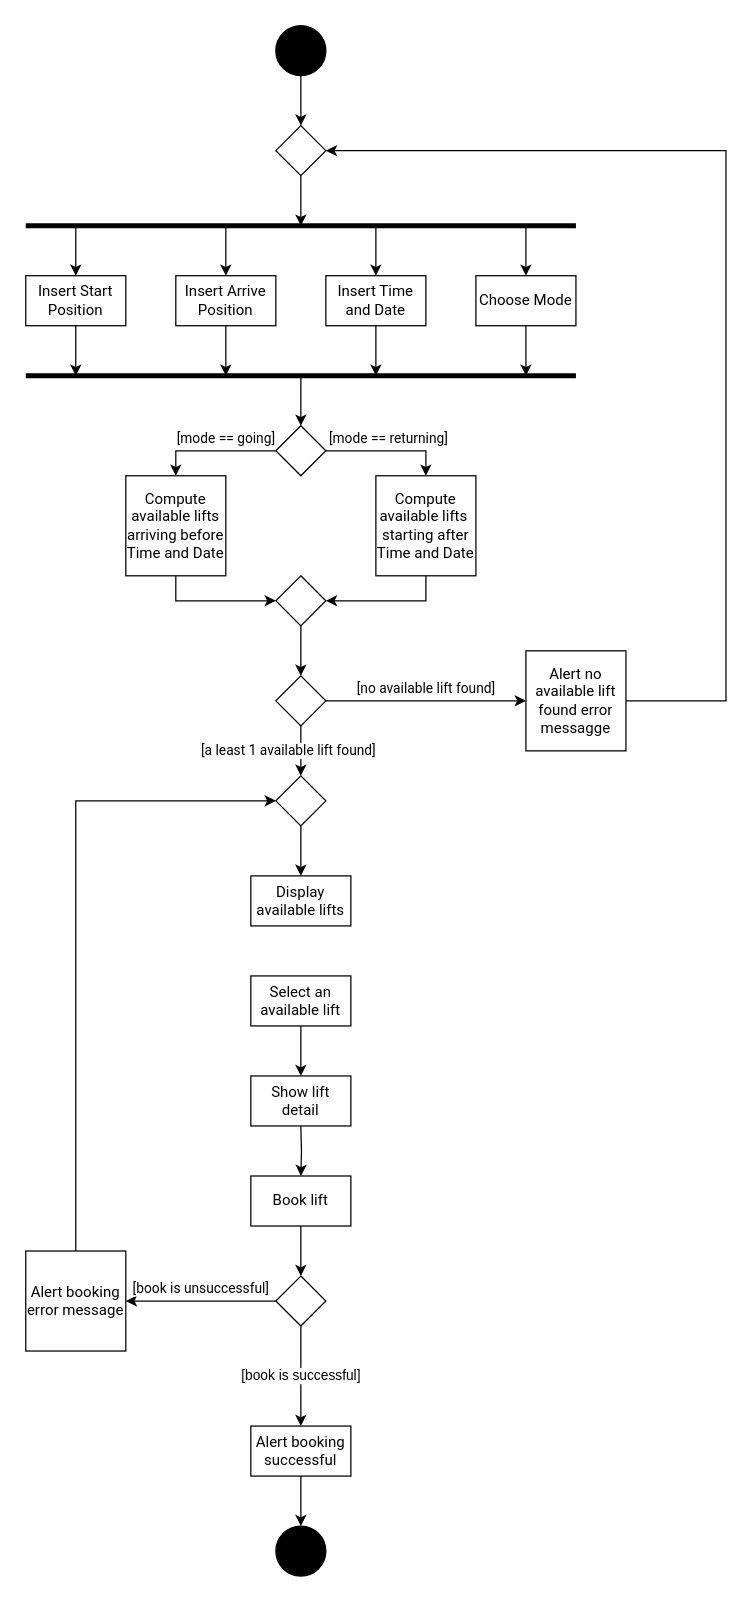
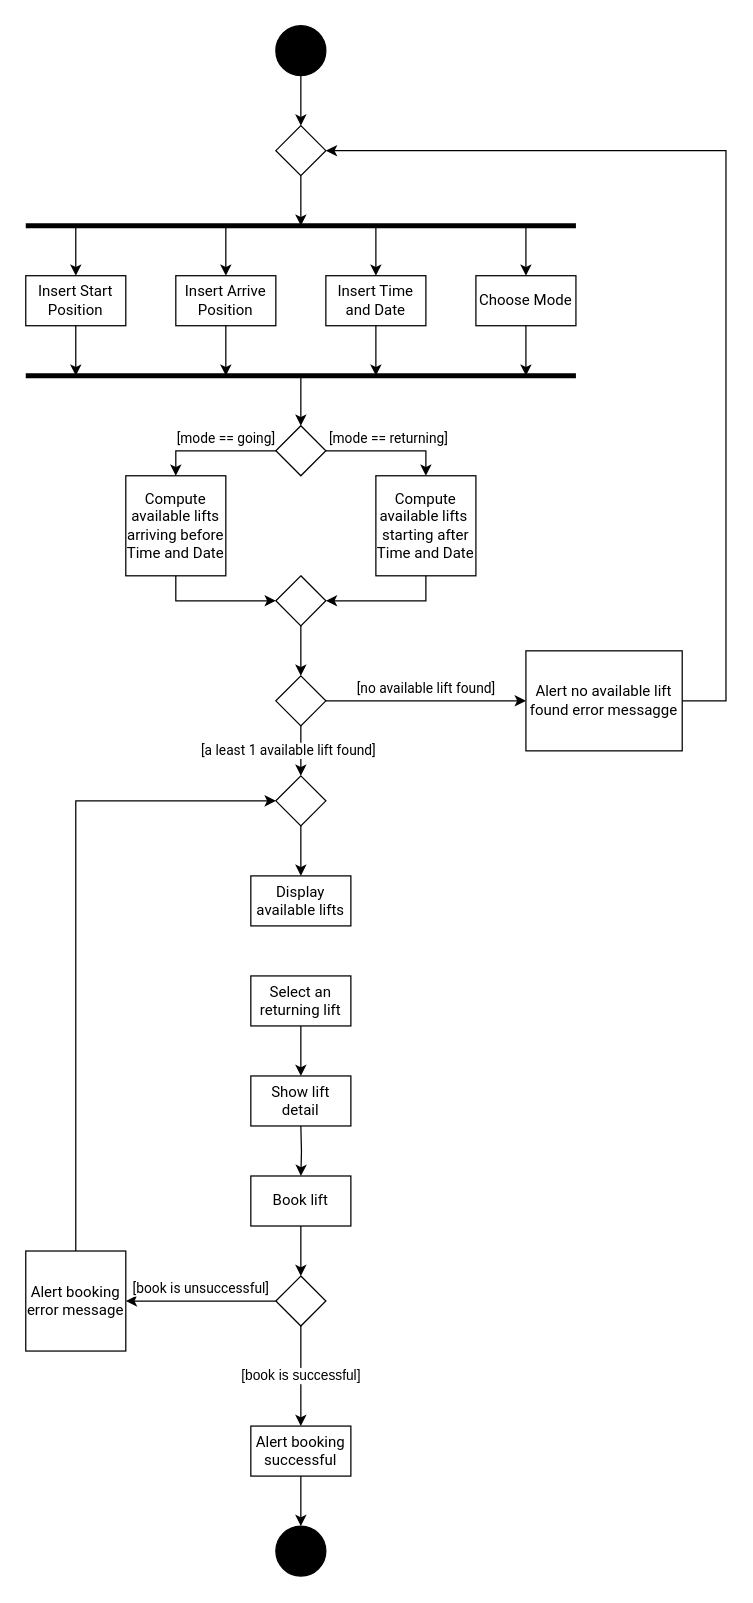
(576, 701) -> (604, 701)
(301, 1001) -> (301, 1001)
